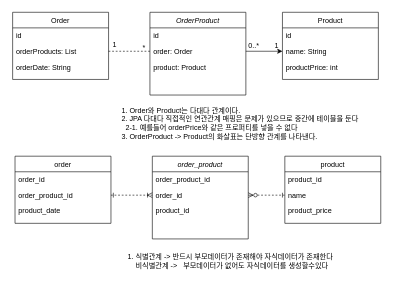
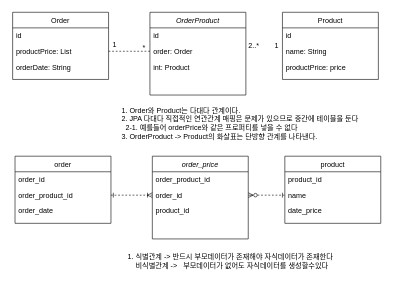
(254, 46) -> (254, 46)
(276, 51) -> none
(51, 52) -> (48, 52)
(183, 67) -> (174, 67)
(316, 67) -> (320, 67)
(200, 164) -> (200, 164)
(42, 211) -> (38, 211)
(313, 211) -> (307, 211)
